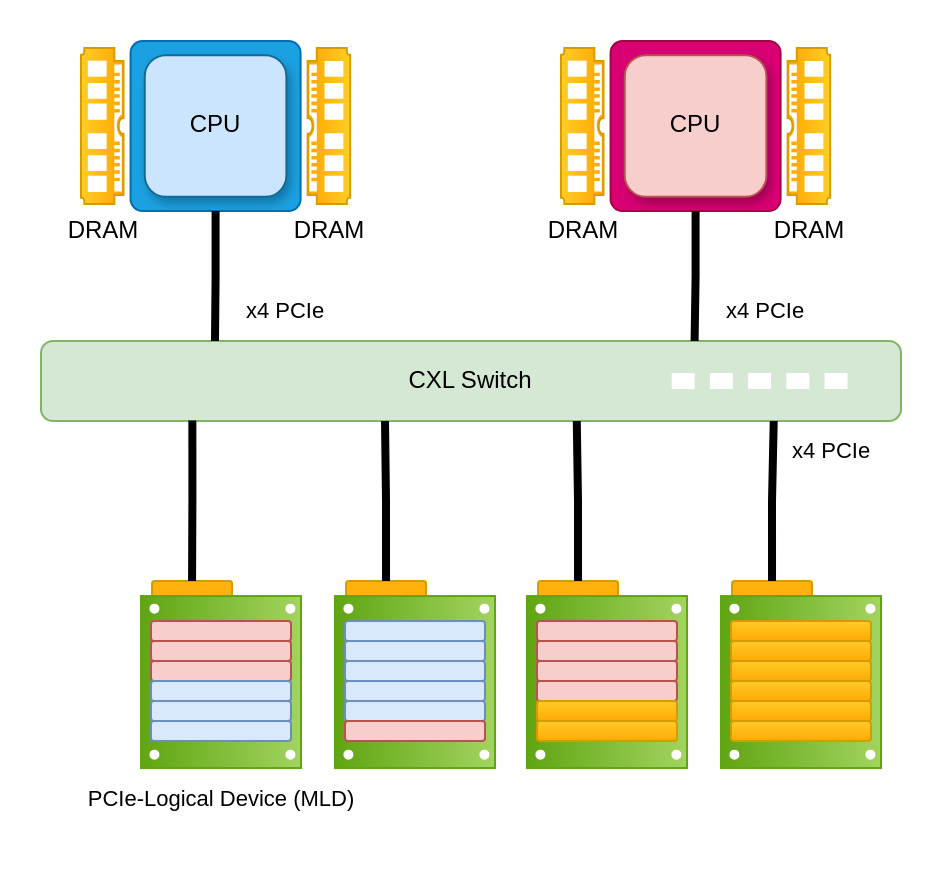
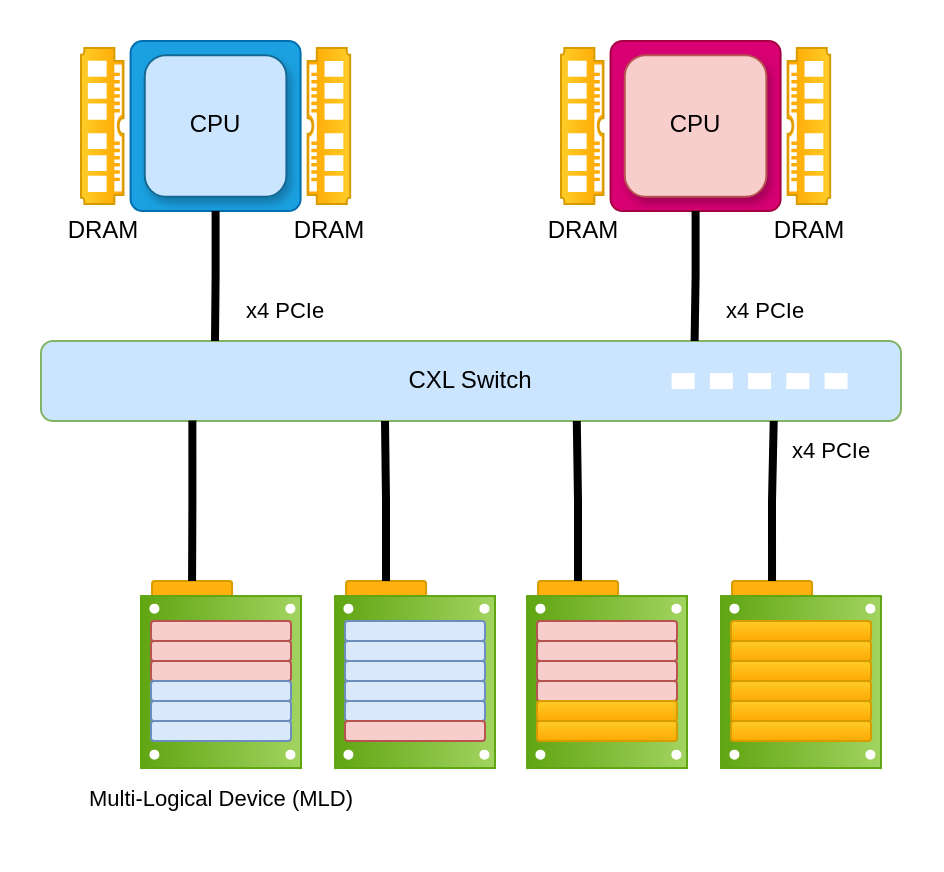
(471, 381) -> (471, 381)
(222, 799) -> (222, 799)
